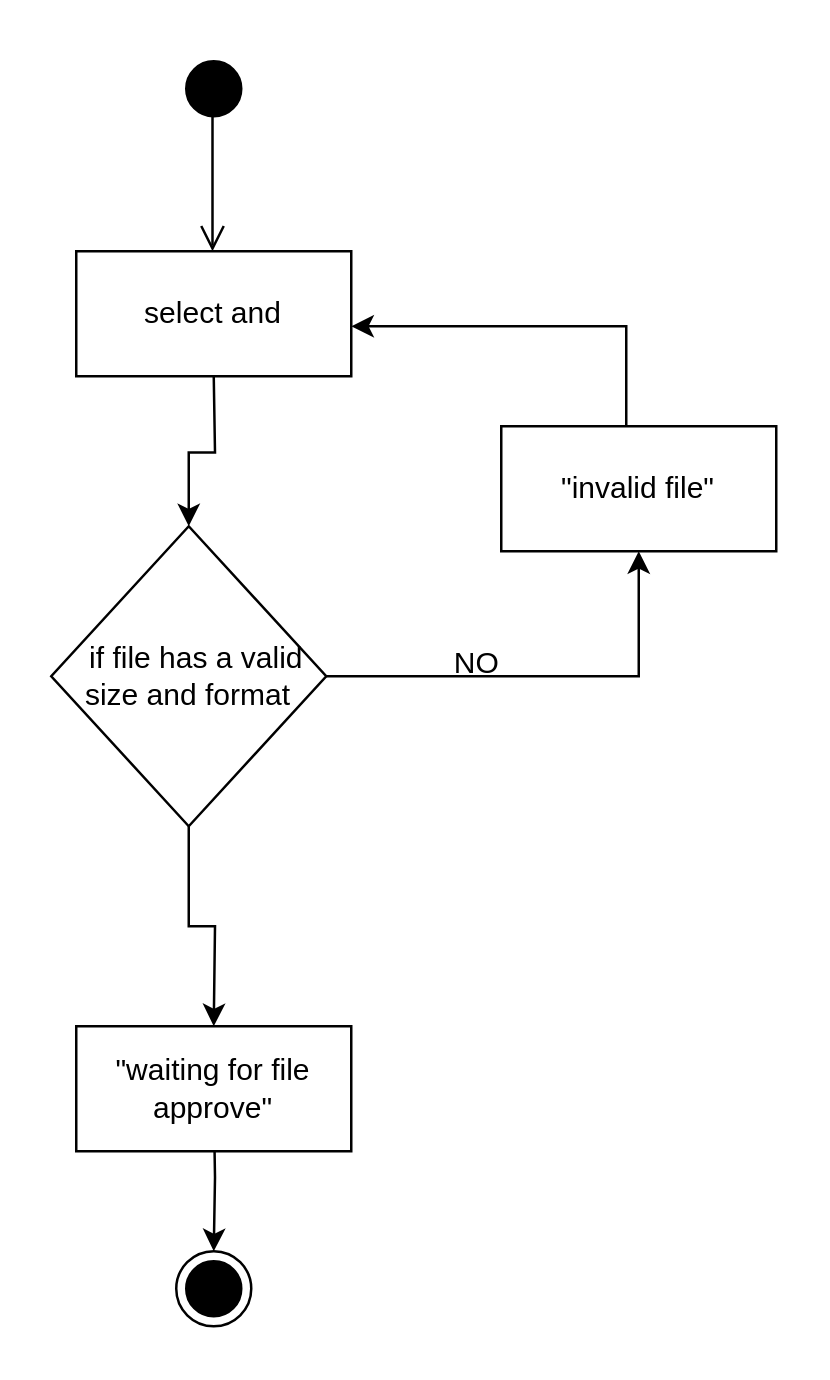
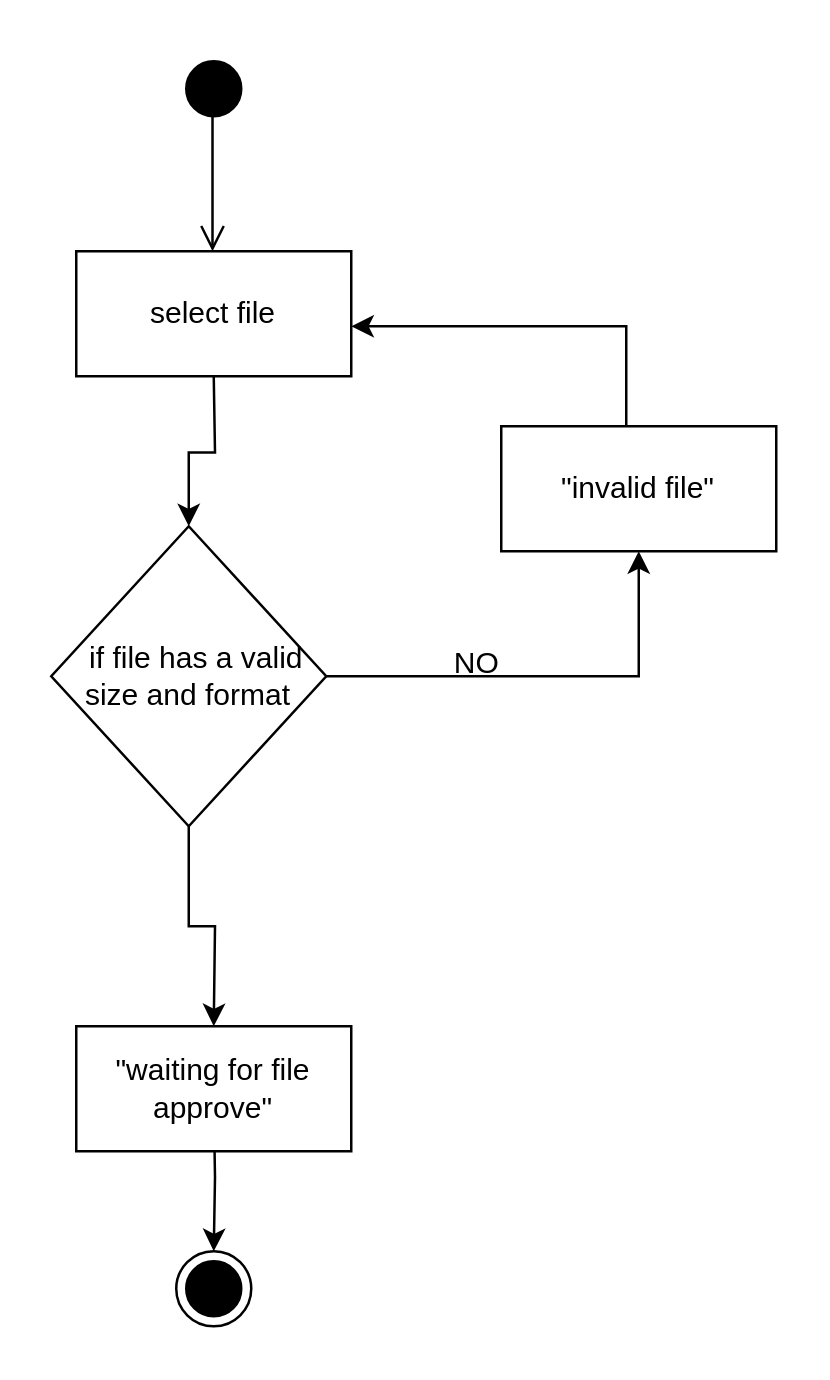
(214, 314) -> (214, 314)
